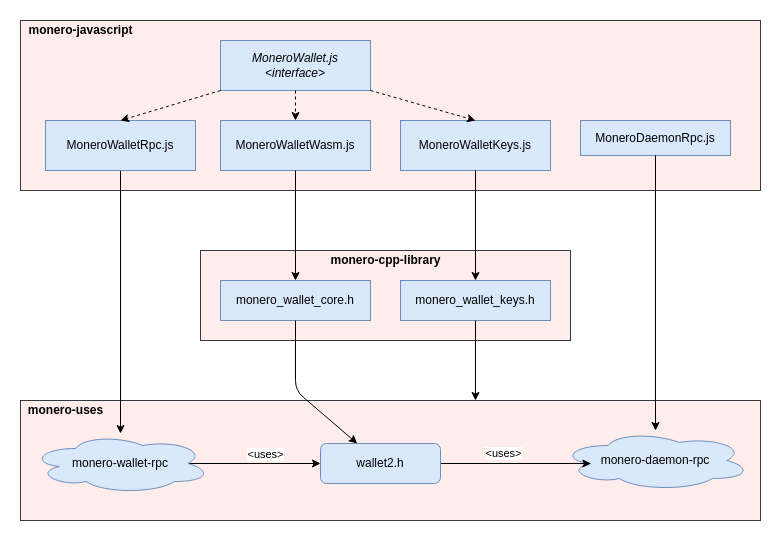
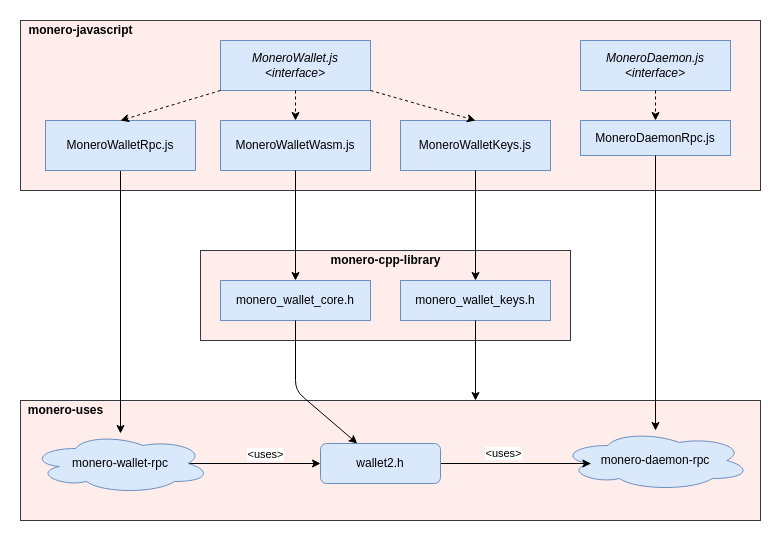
none -> (656, 66)
none -> (656, 102)
